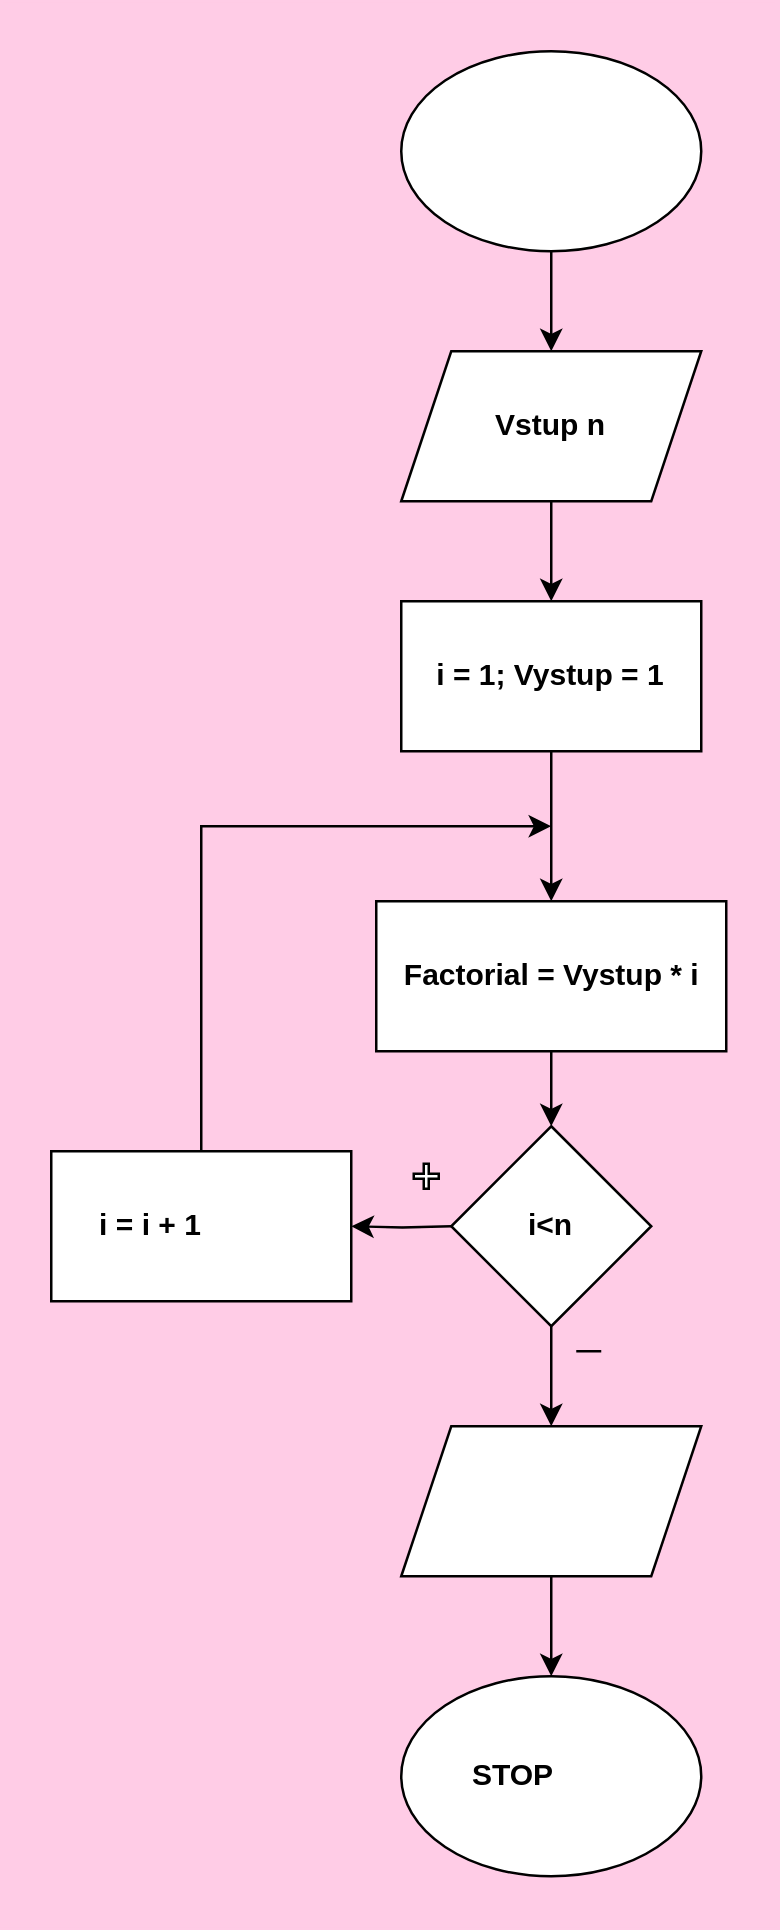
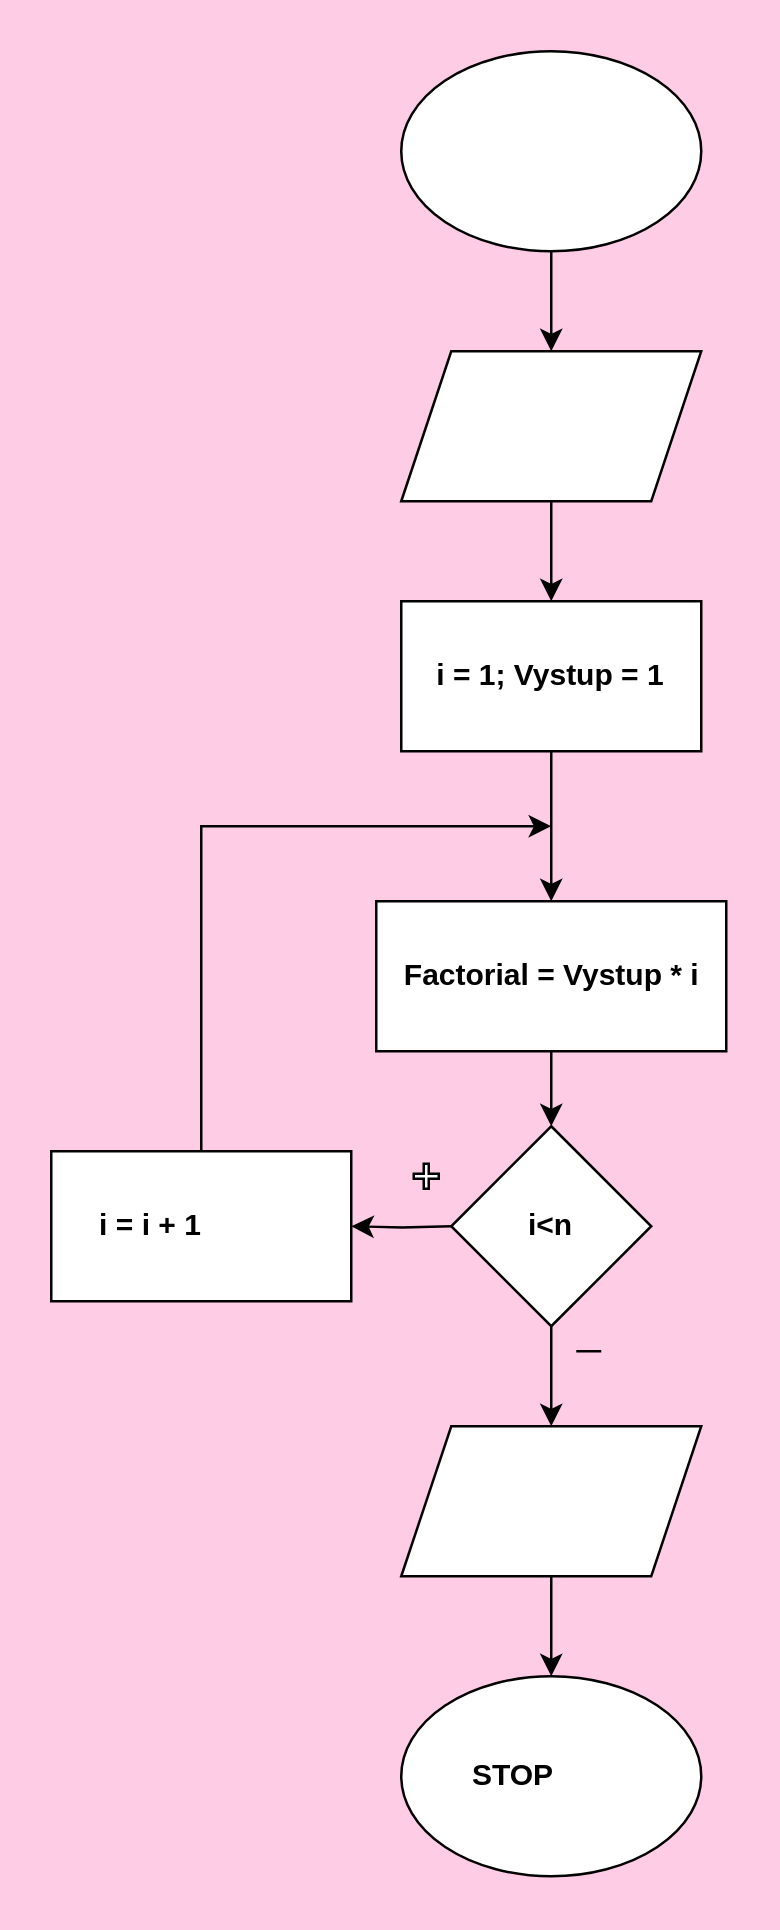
(551, 426) -> none
